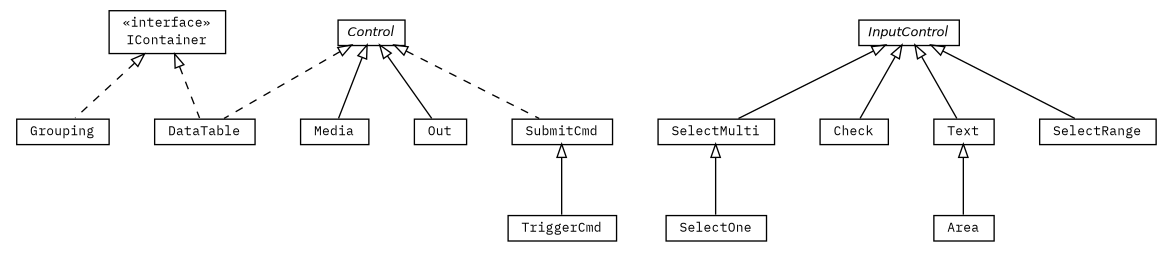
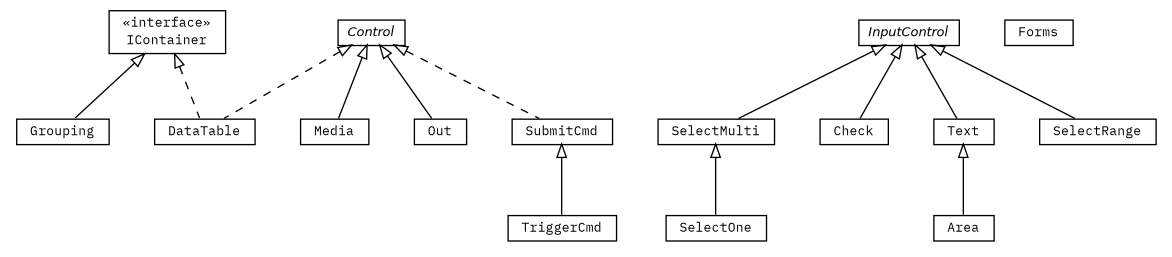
none -> (1038, 32)
(105, 91) -> (105, 91)
